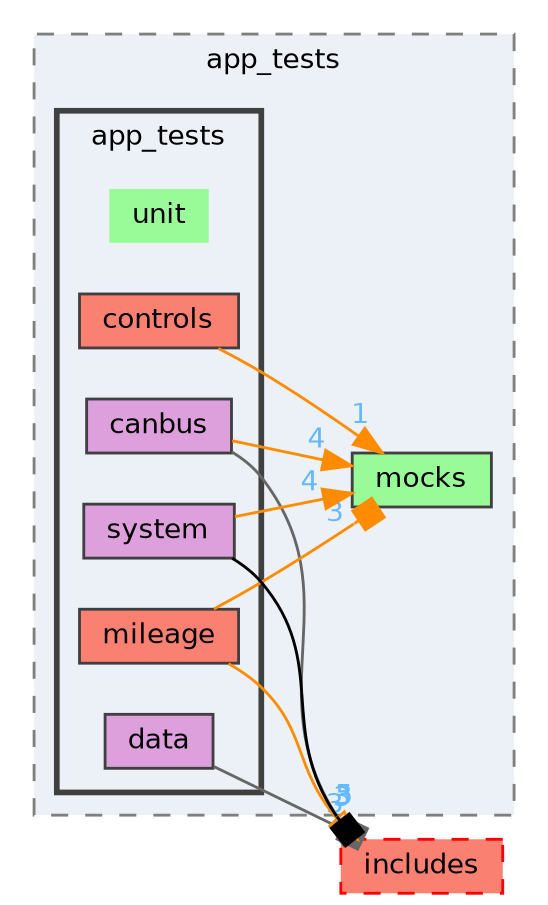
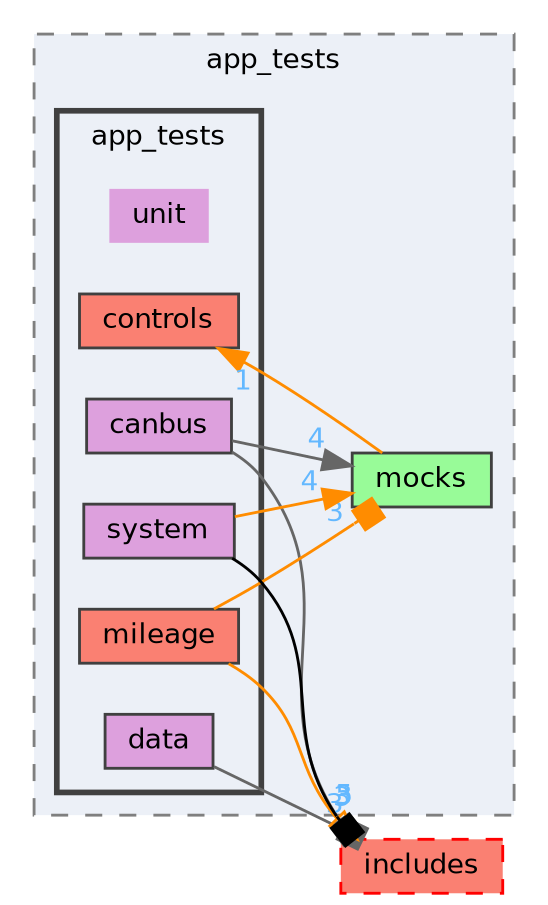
(159, 216) -> (159, 216)
(290, 390) -> (314, 406)
(280, 451) -> (280, 451)
